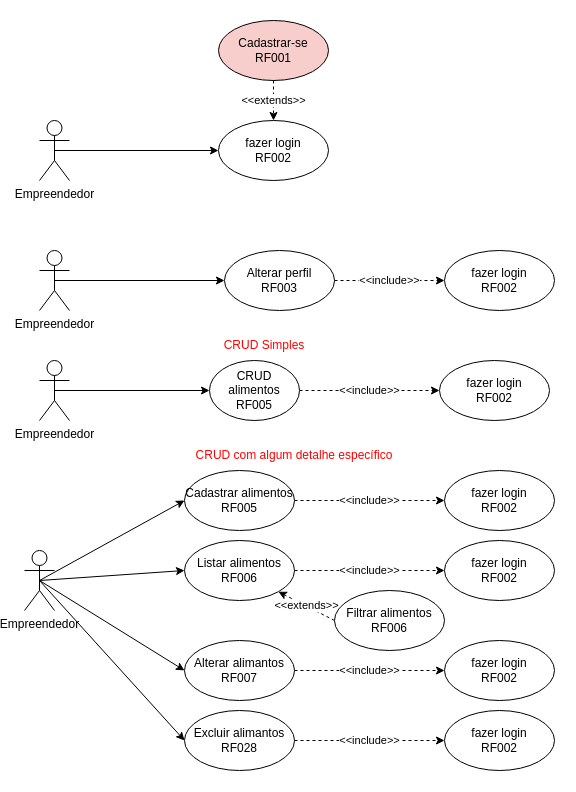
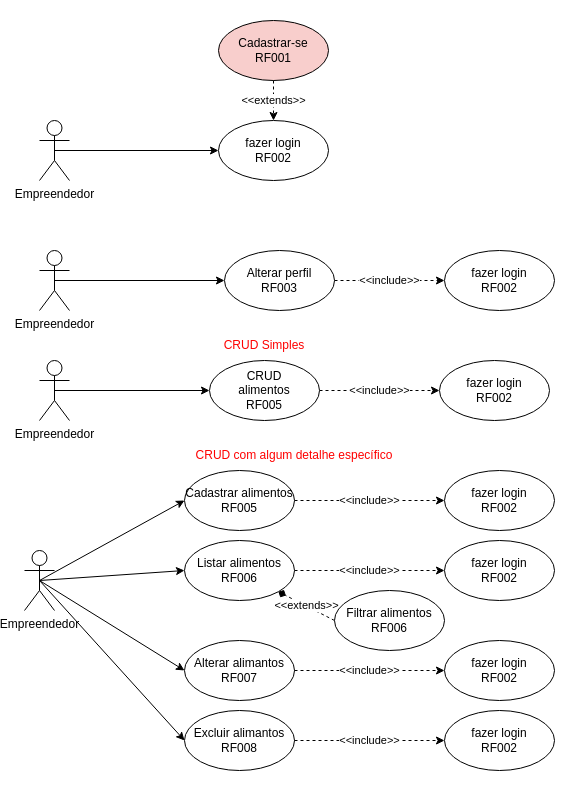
(255, 391) -> (265, 391)
(285, 595) -> (286, 596)
(240, 741) -> (240, 741)
